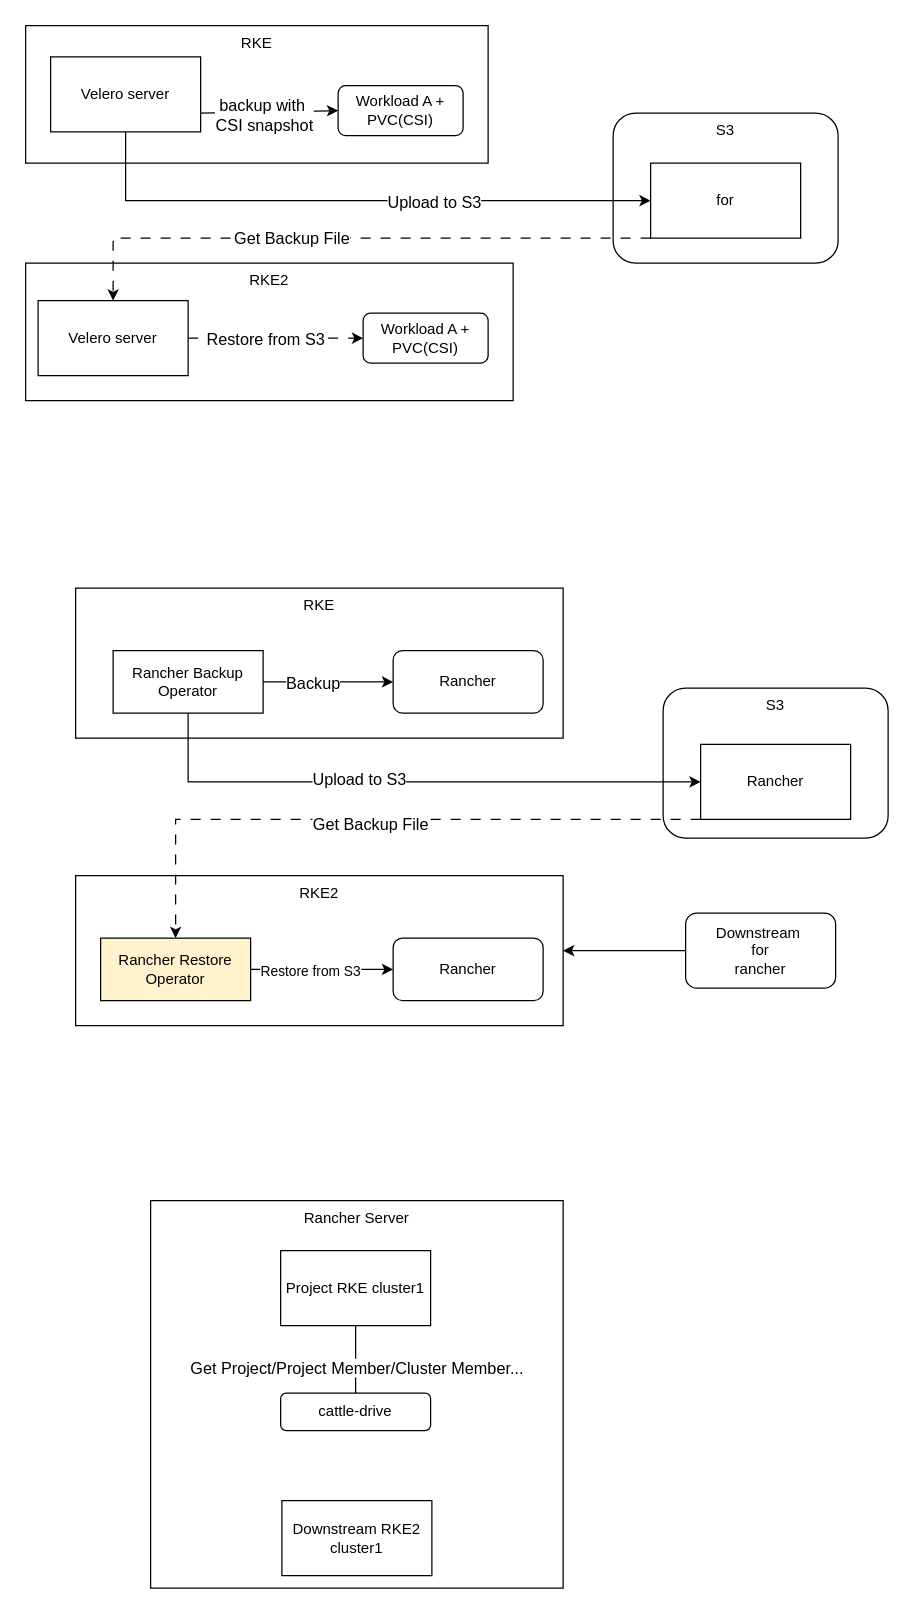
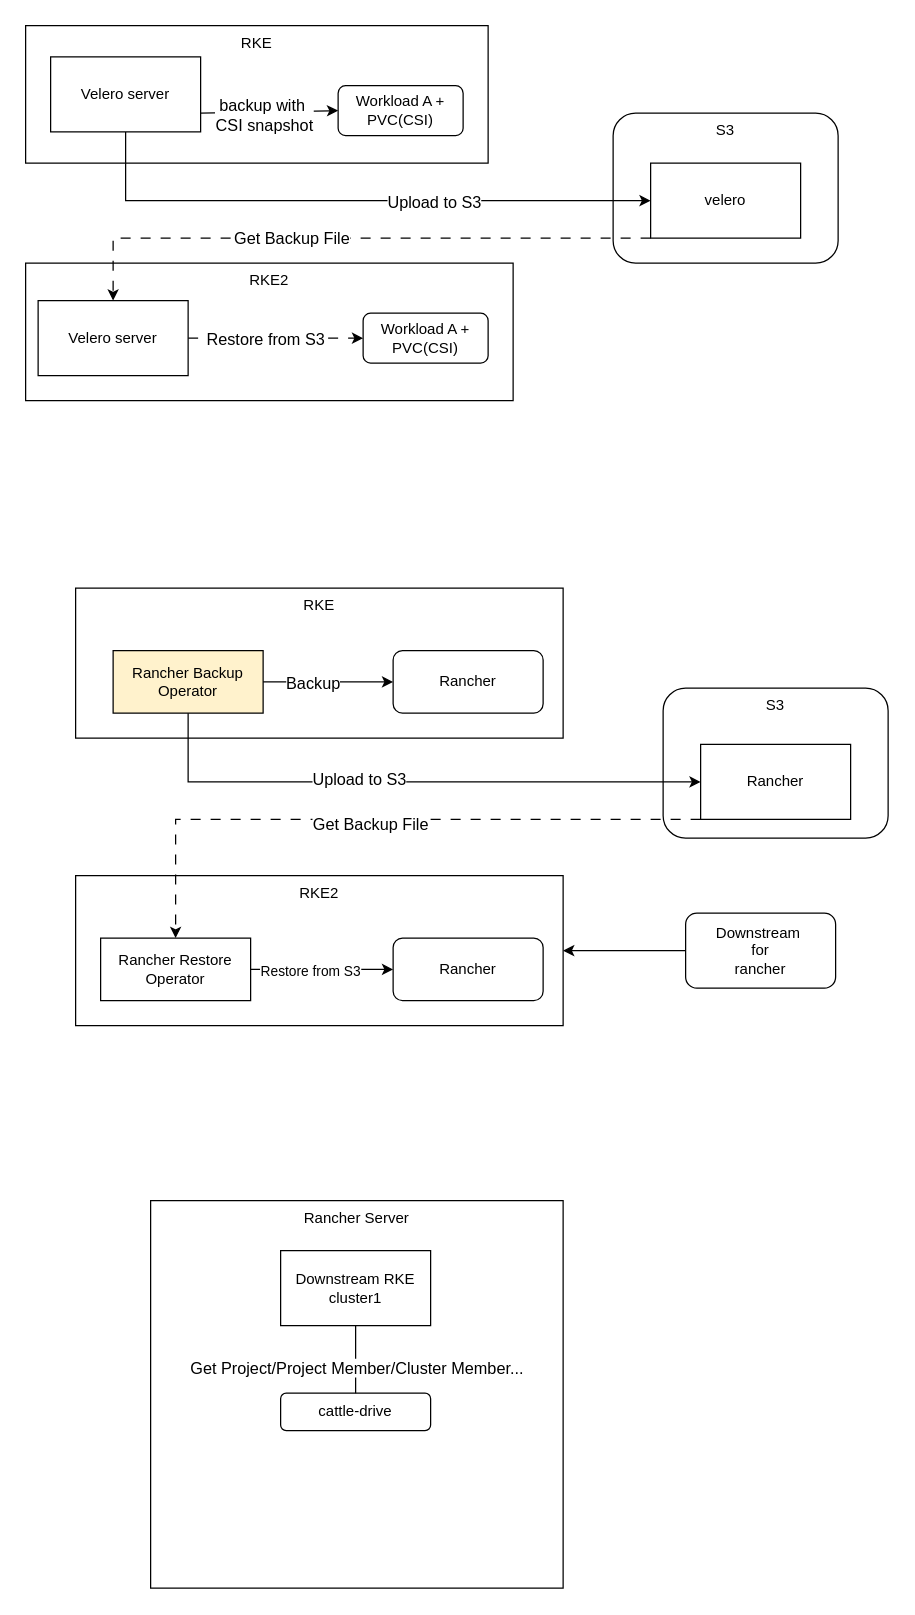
(726, 201) -> (726, 201)
(188, 682) -> (188, 682)
(176, 969) -> (176, 969)
(356, 1288) -> (356, 1288)
(357, 1538) -> none
